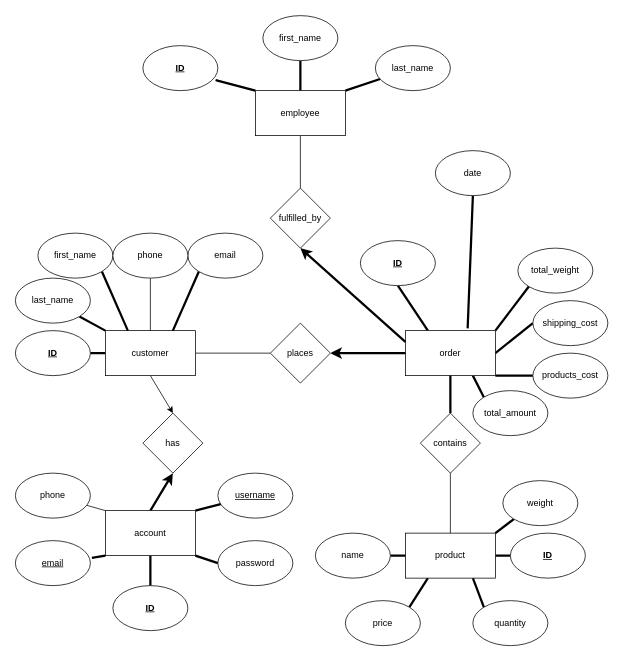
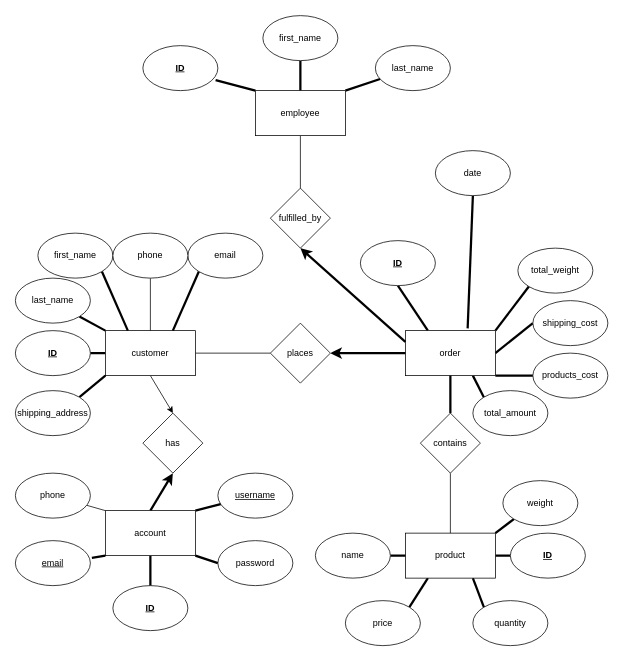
none -> (92, 386)
none -> (53, 413)
